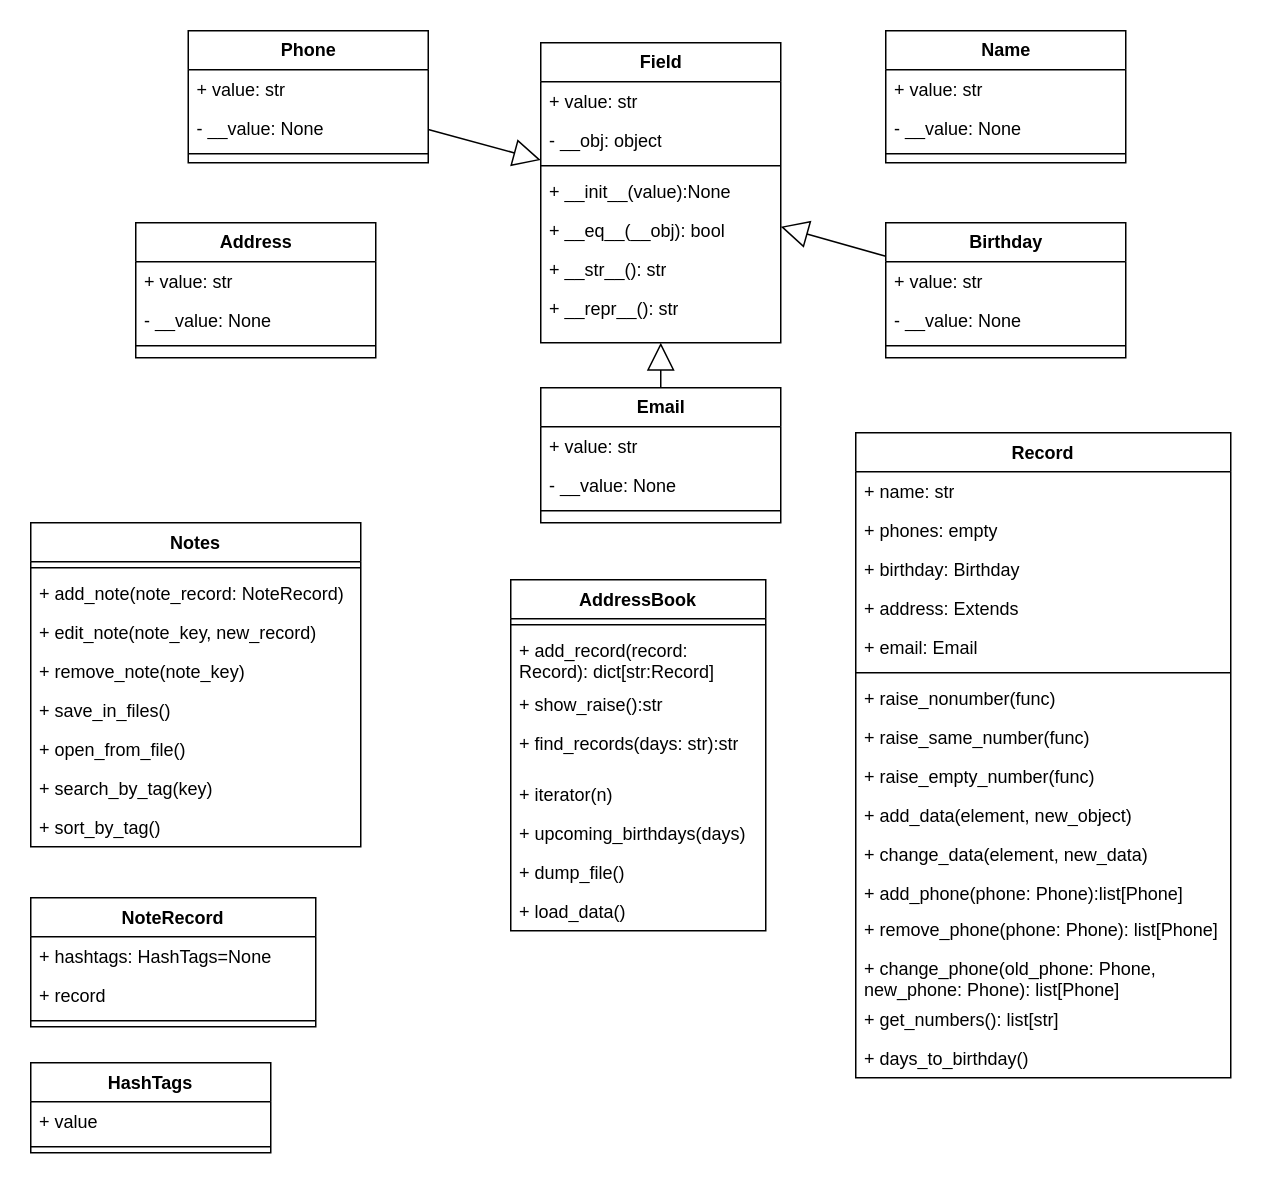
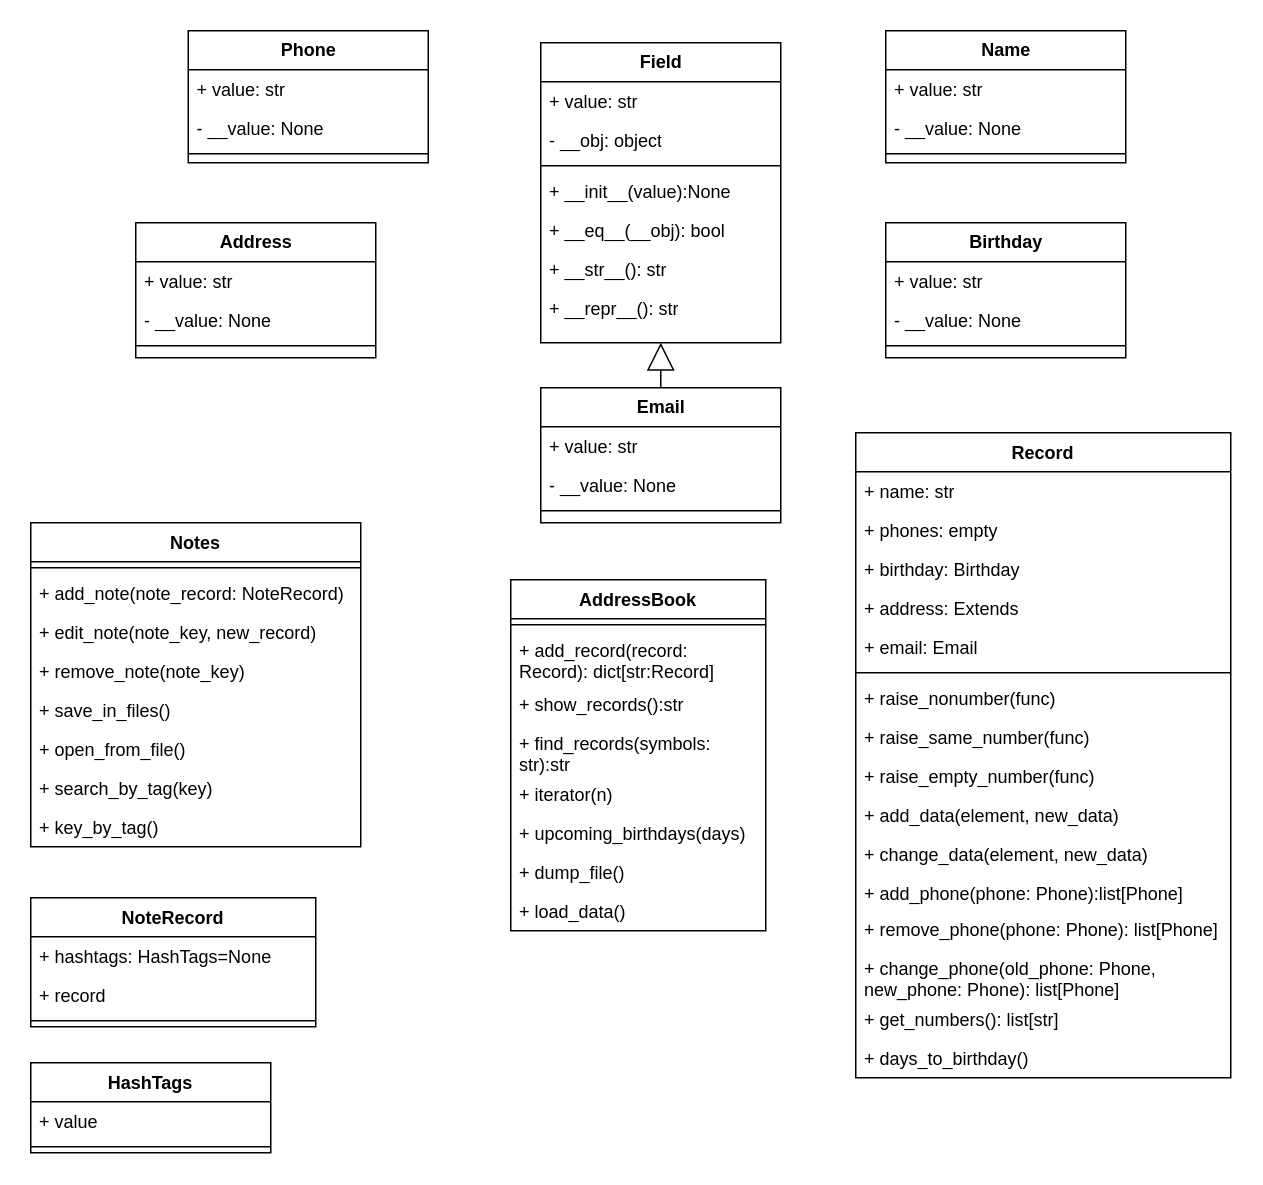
(471, 141) -> none
(845, 245) -> none
(603, 706) -> (616, 706)
(640, 756) -> (640, 756)
(1012, 817) -> (1002, 817)
(113, 829) -> (108, 829)
